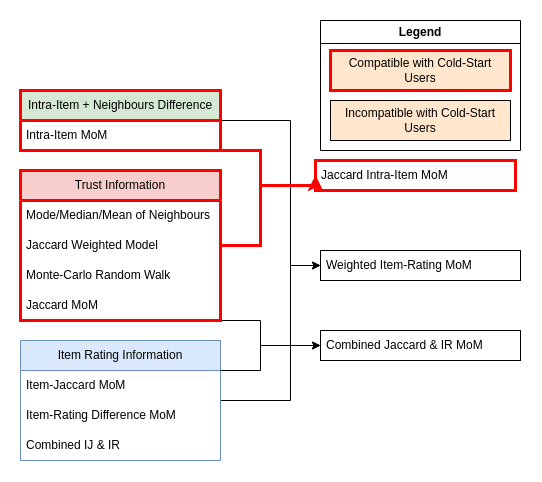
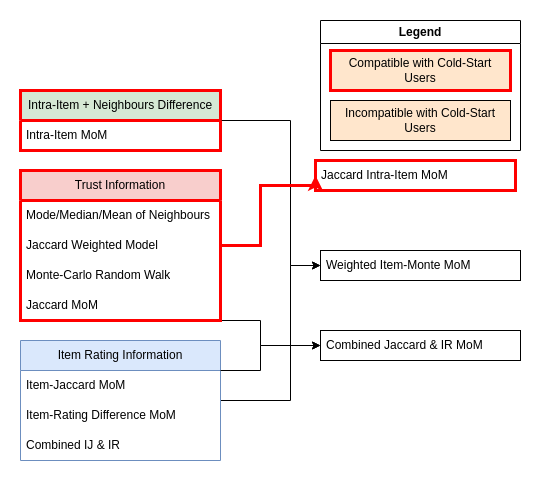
(257, 151) -> none
(401, 266) -> (399, 266)
